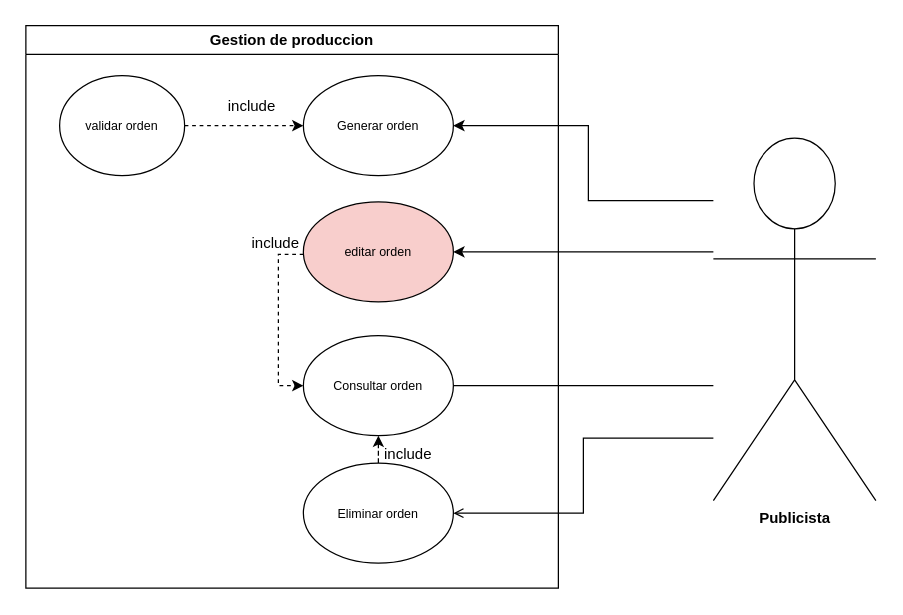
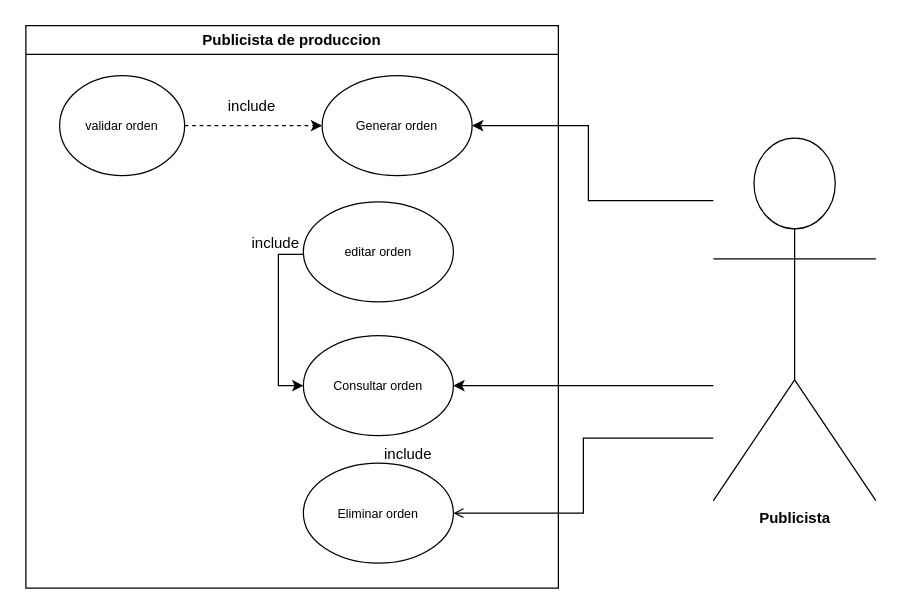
(292, 41) -> (292, 41)
(378, 126) -> (397, 126)
(378, 252) -> (378, 252)
(587, 252) -> none
(278, 316) -> (278, 316)
(459, 386) -> (463, 386)
(378, 445) -> none
